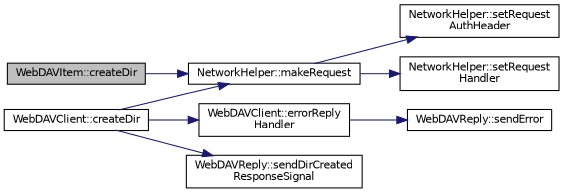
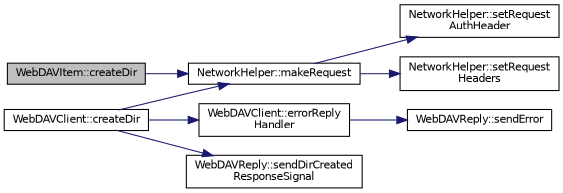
(480, 74) -> (480, 74)
